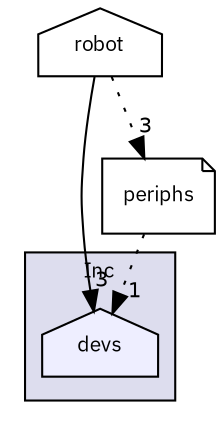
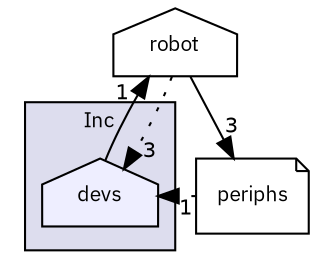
(124, 108) -> (207, 108)
none -> (121, 127)
(82, 184) -> (155, 115)
